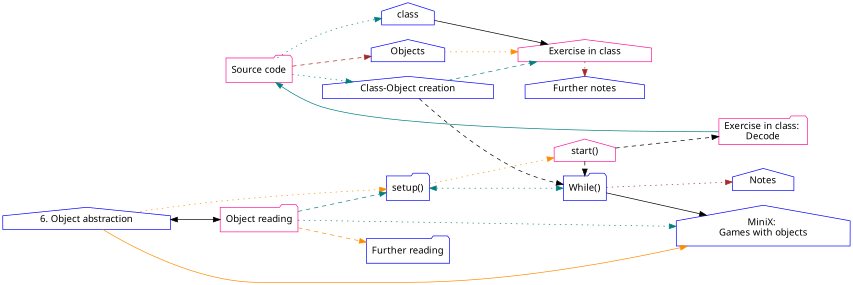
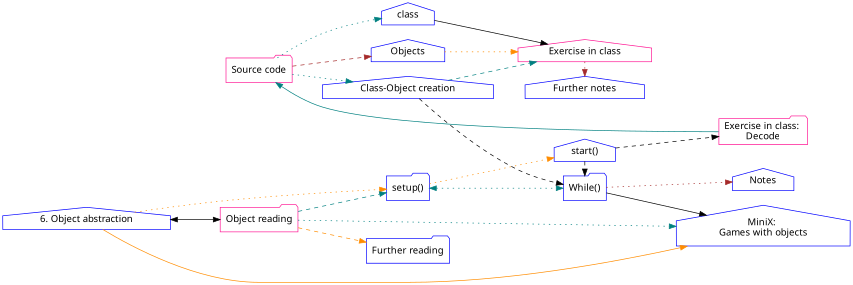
(585, 151) -> (585, 151)
